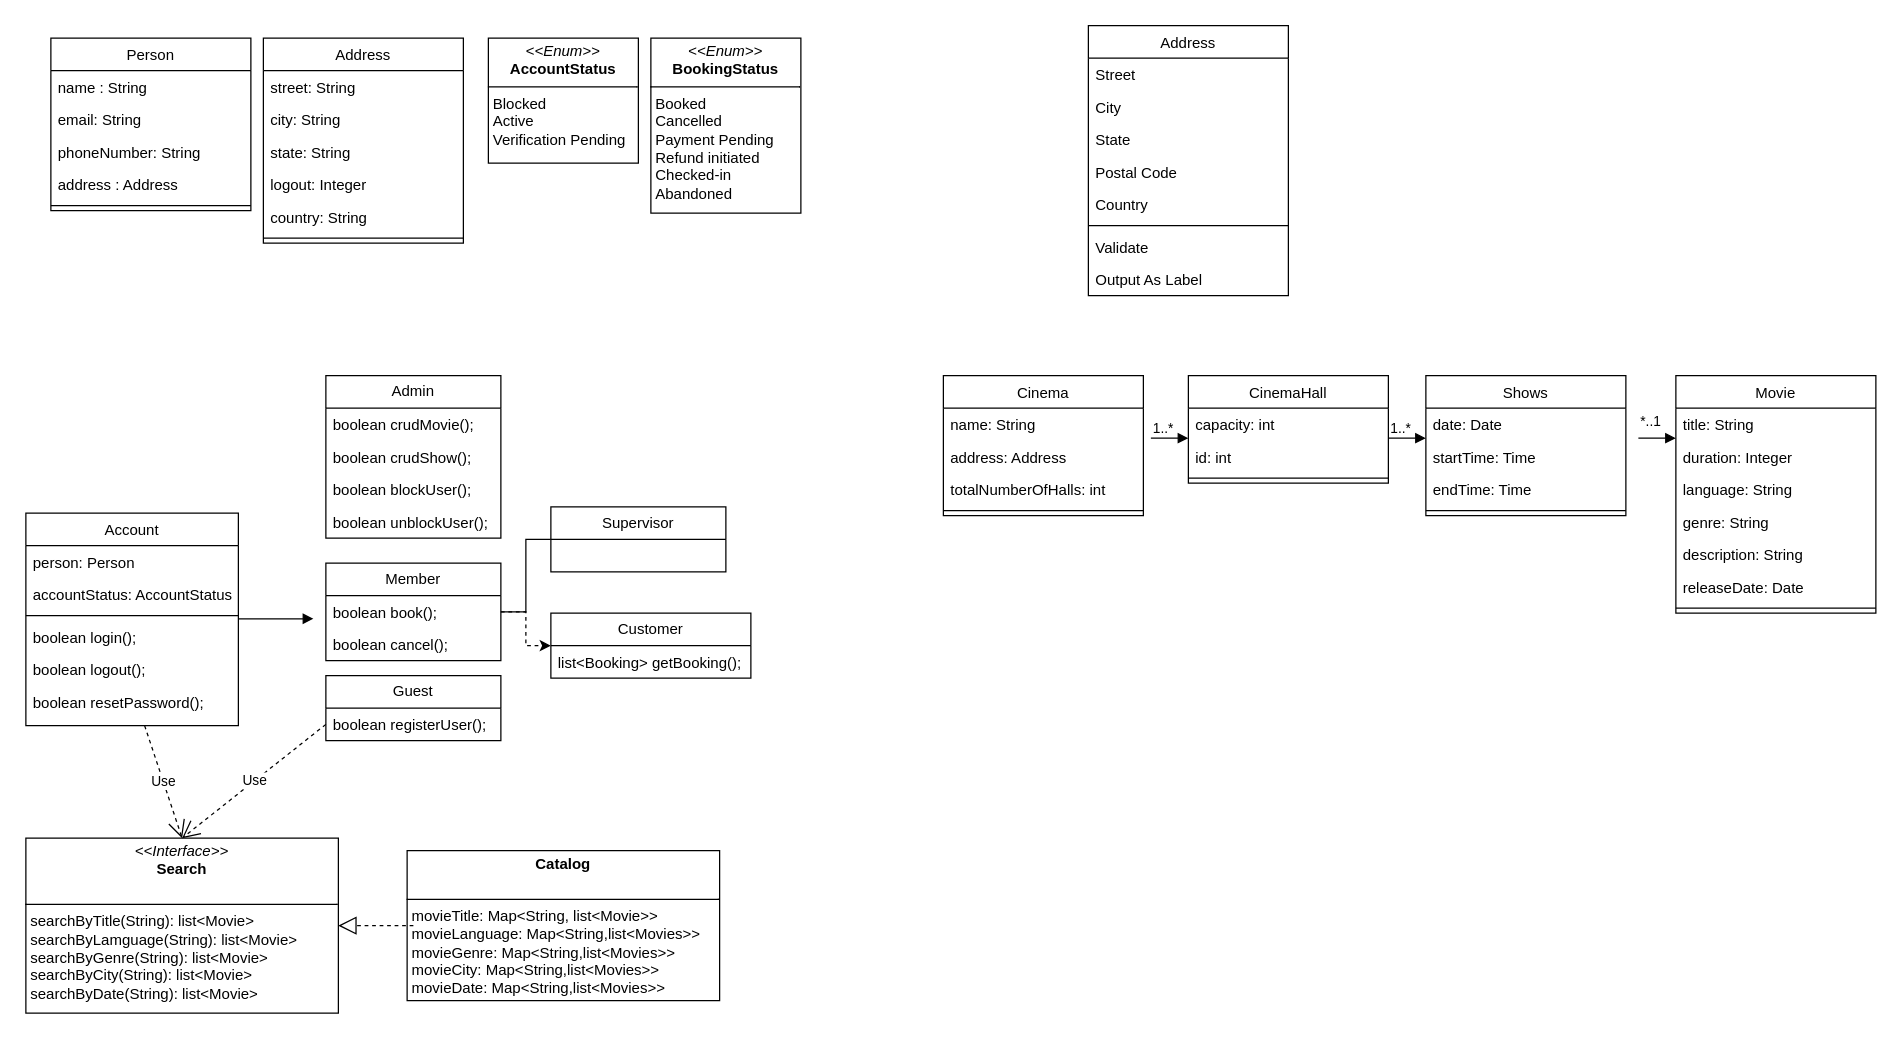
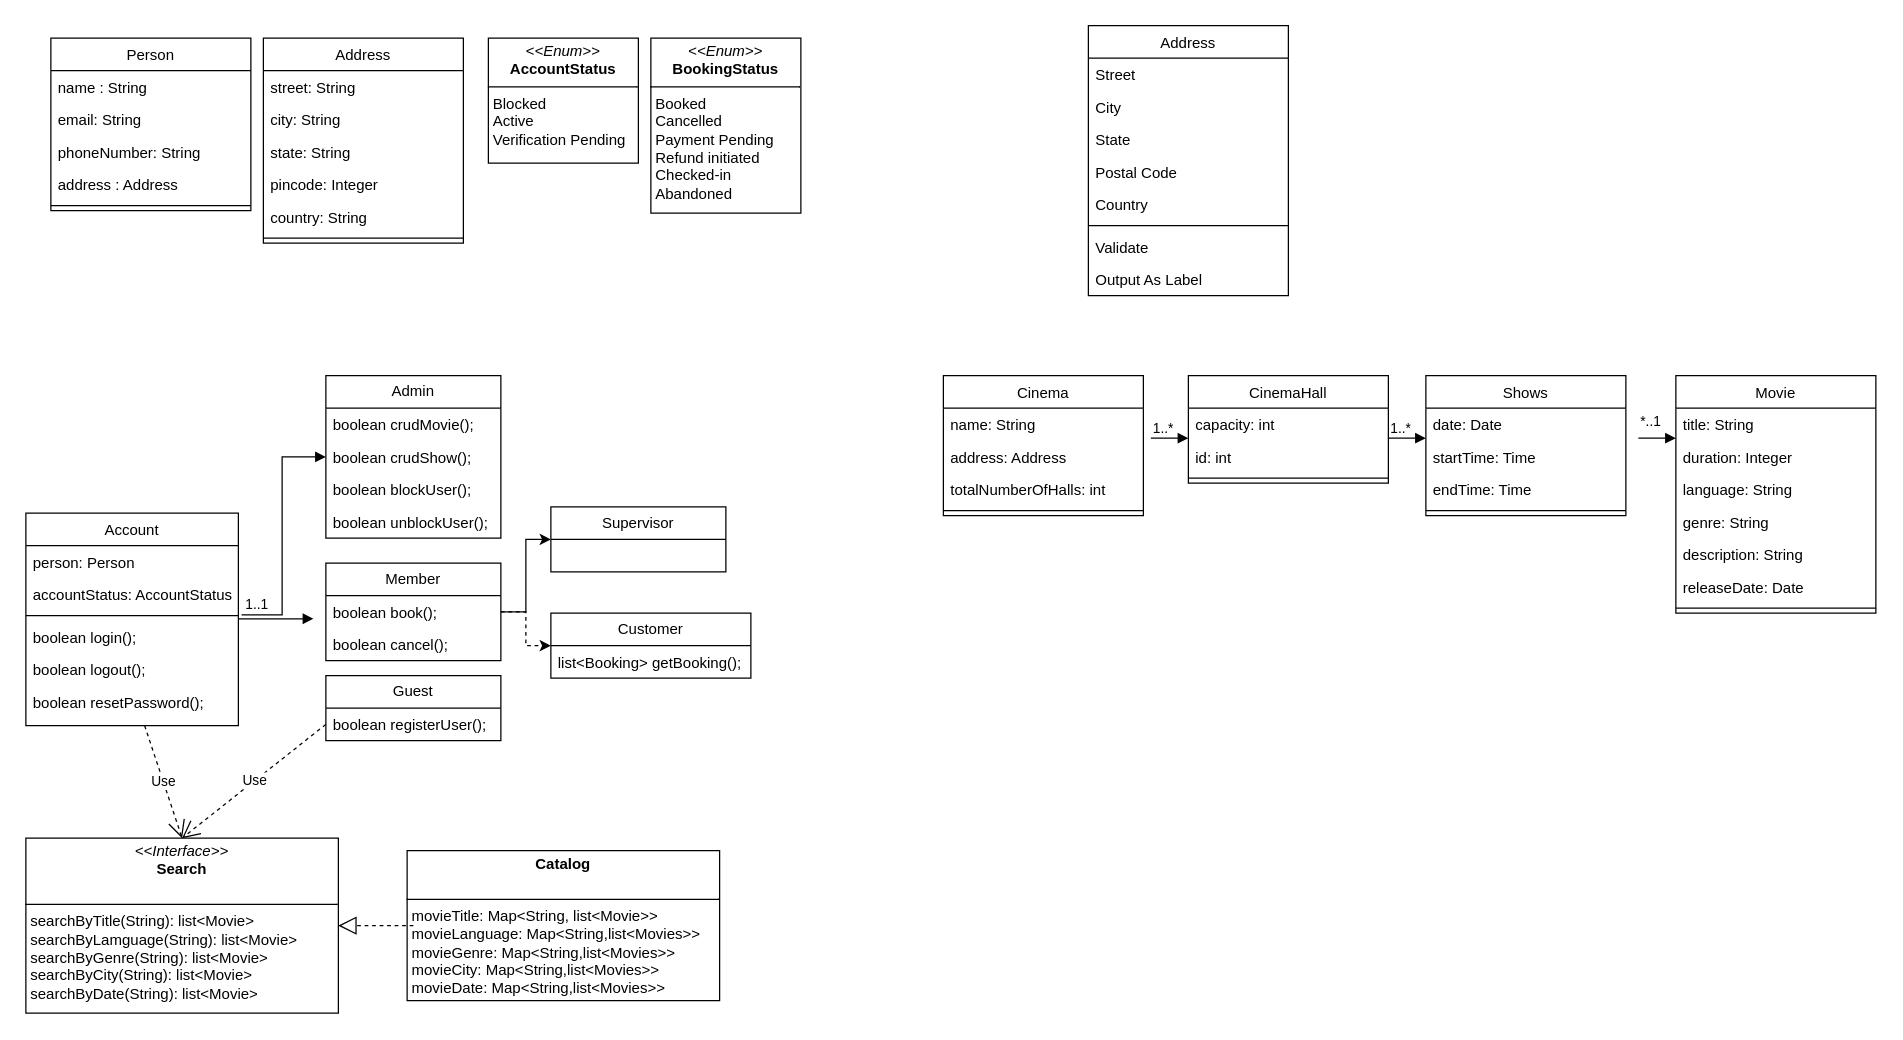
(327, 185) -> (331, 185)
none -> (282, 539)
(543, 539) -> (541, 539)
